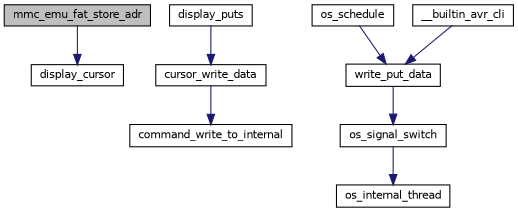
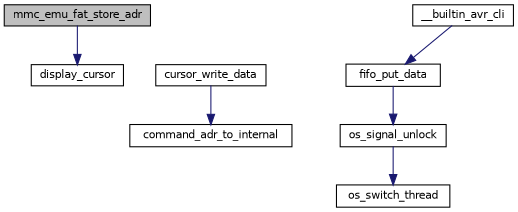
(211, 15) -> none
(353, 15) -> none
(393, 75) -> (393, 75)
(211, 136) -> (211, 136)
(393, 136) -> (393, 136)
(393, 196) -> (393, 196)
